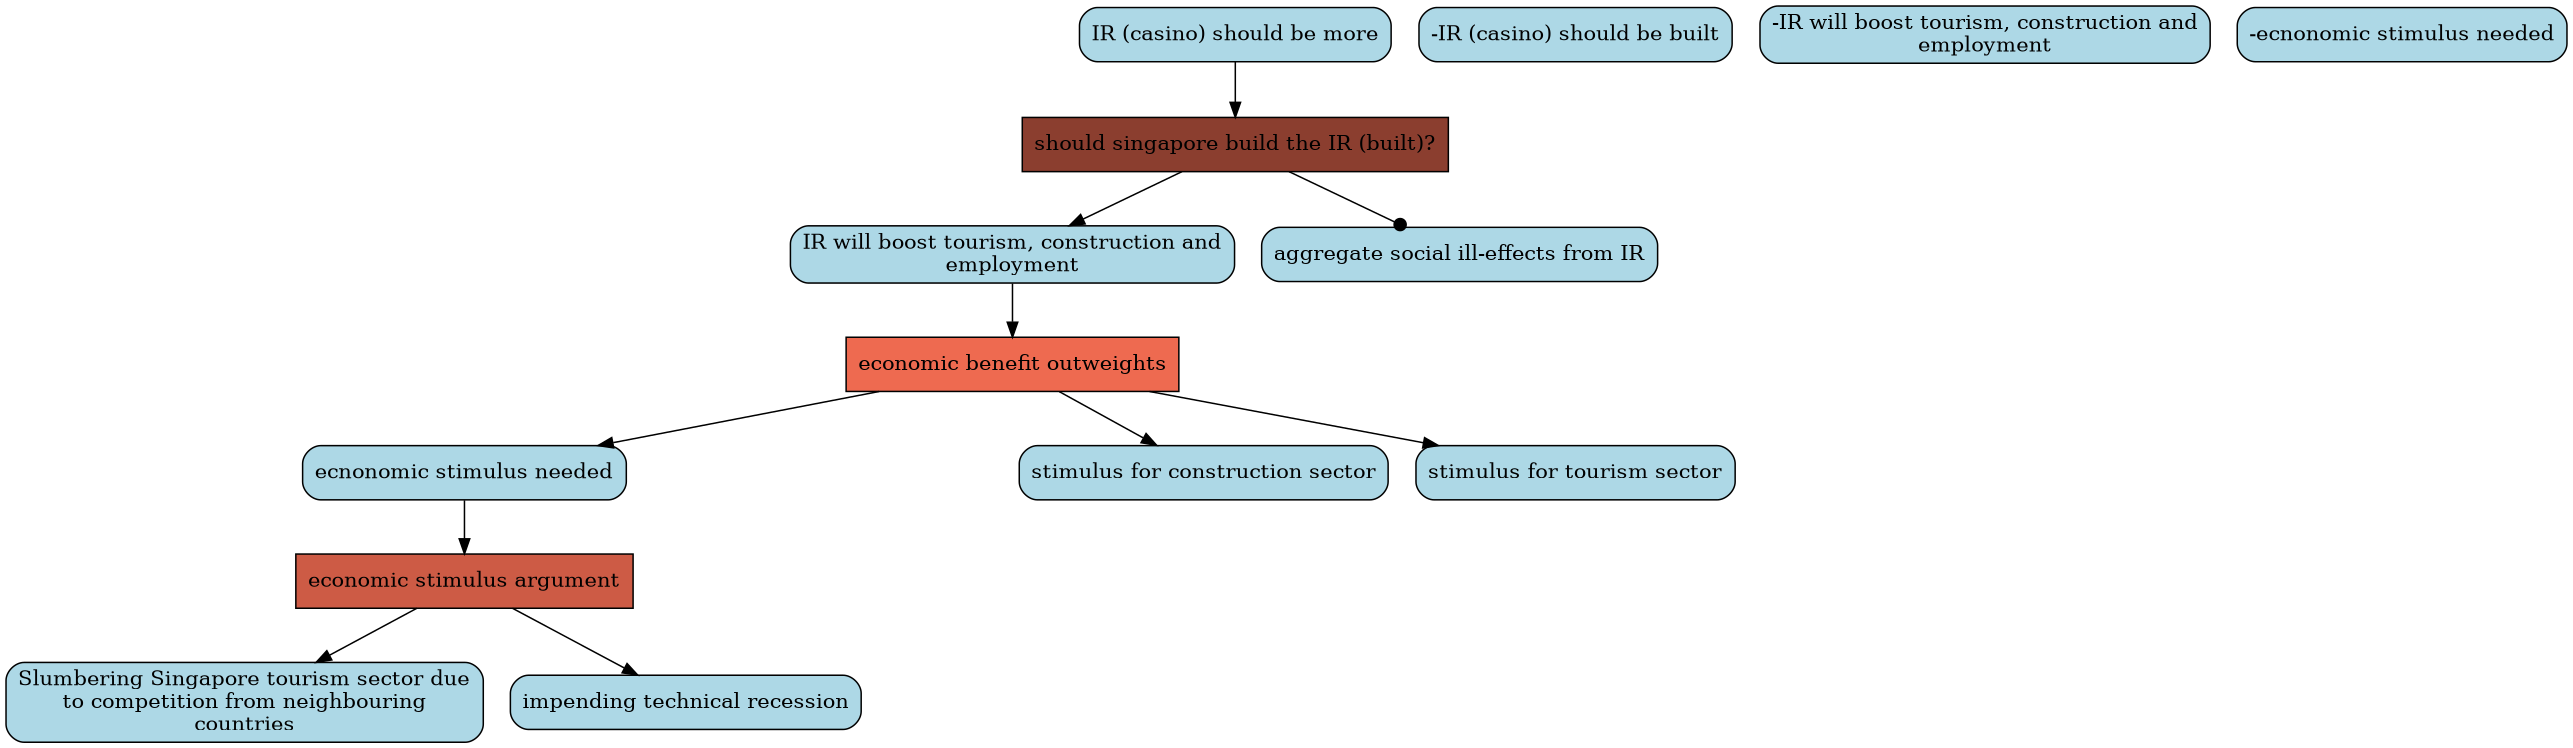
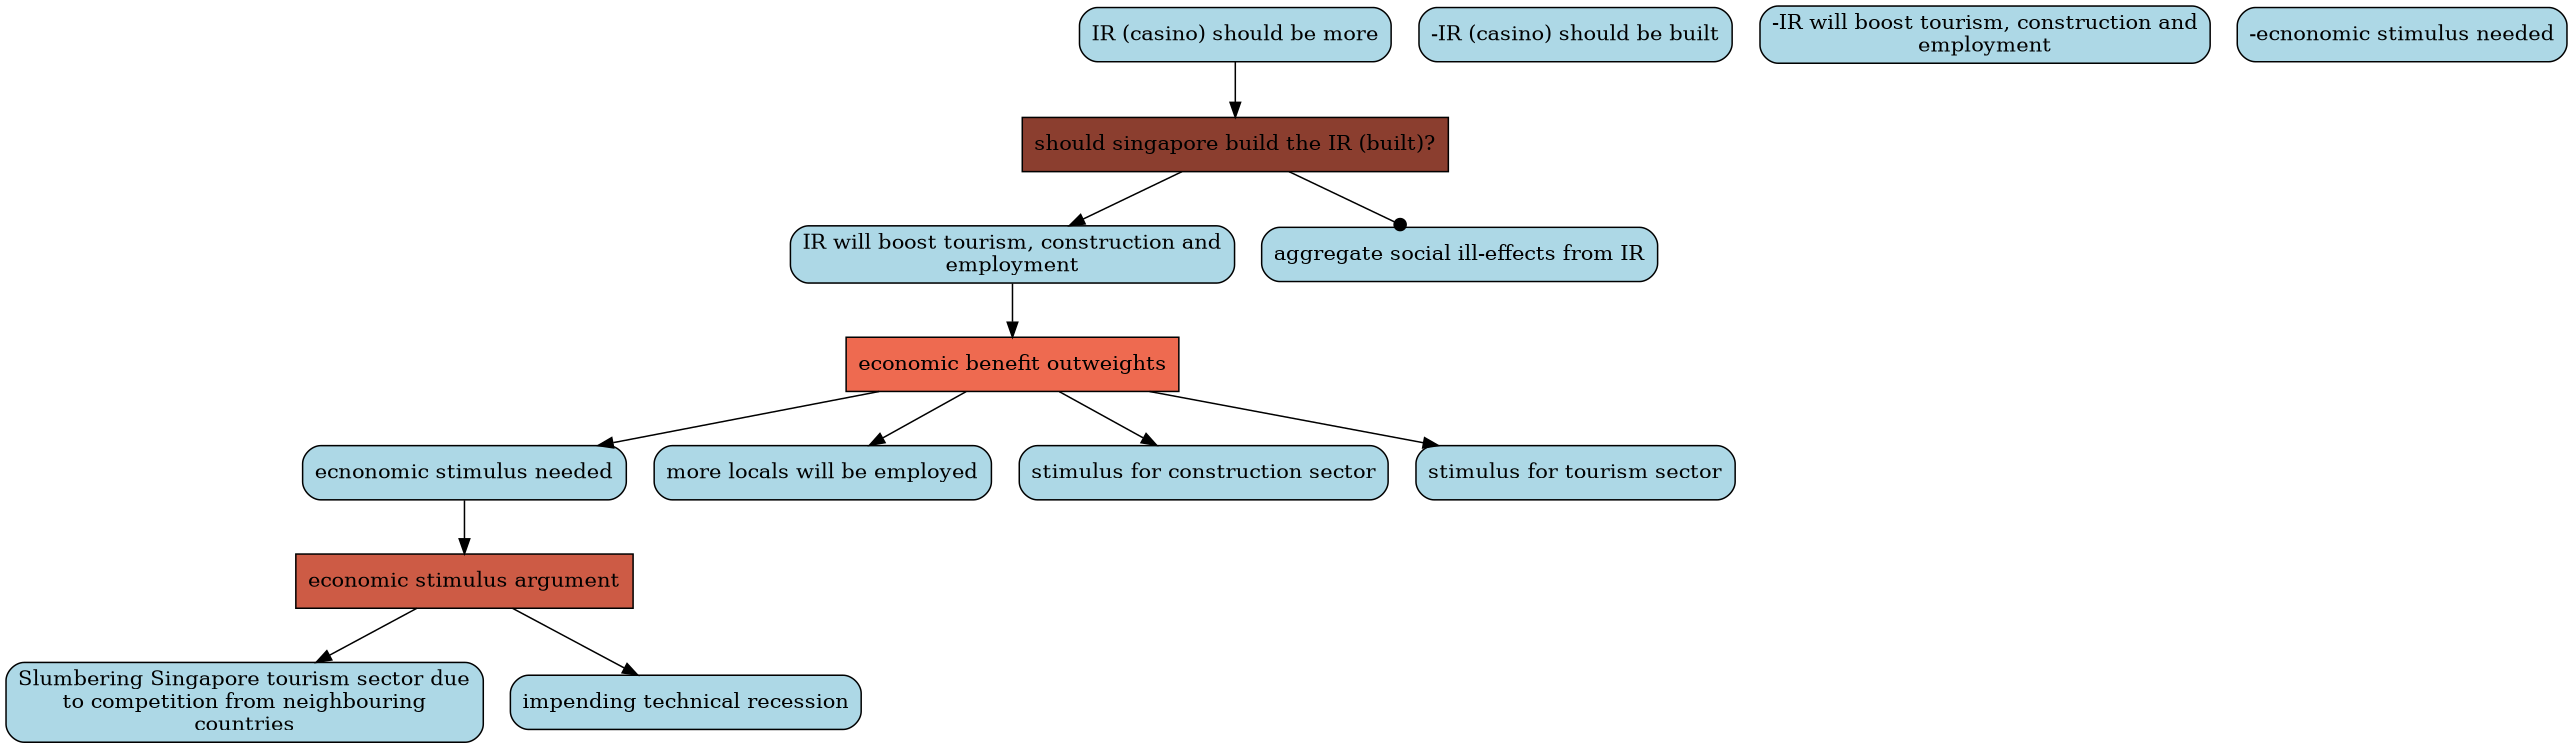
none -> (823, 473)
